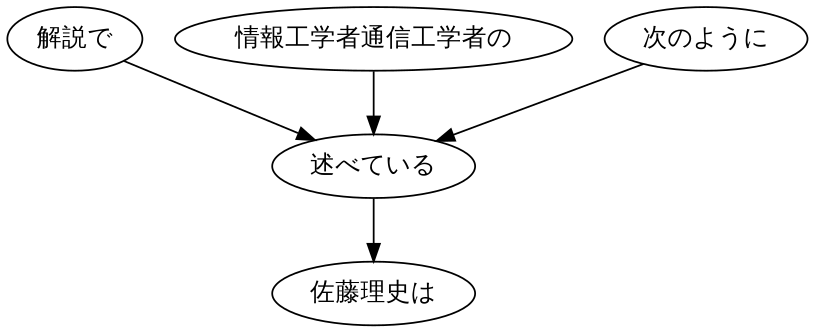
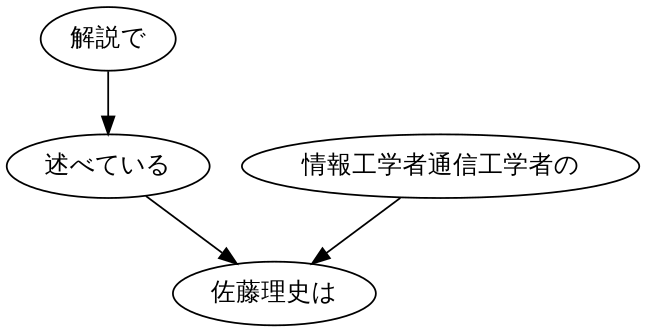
(706, 39) -> none
(374, 94) -> (363, 226)
